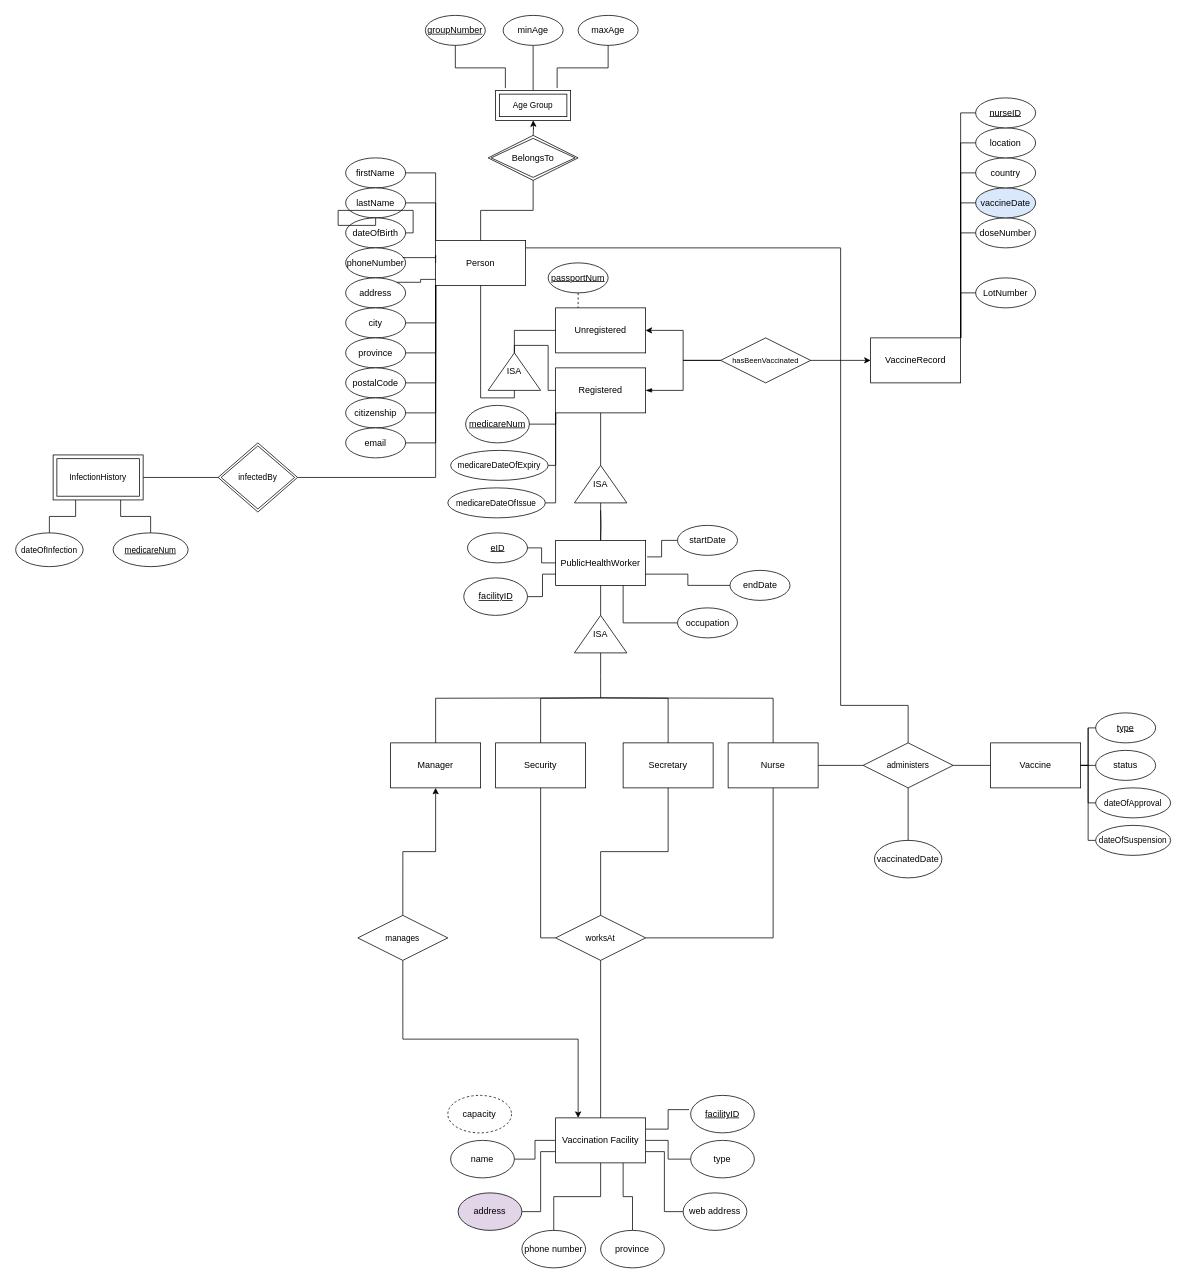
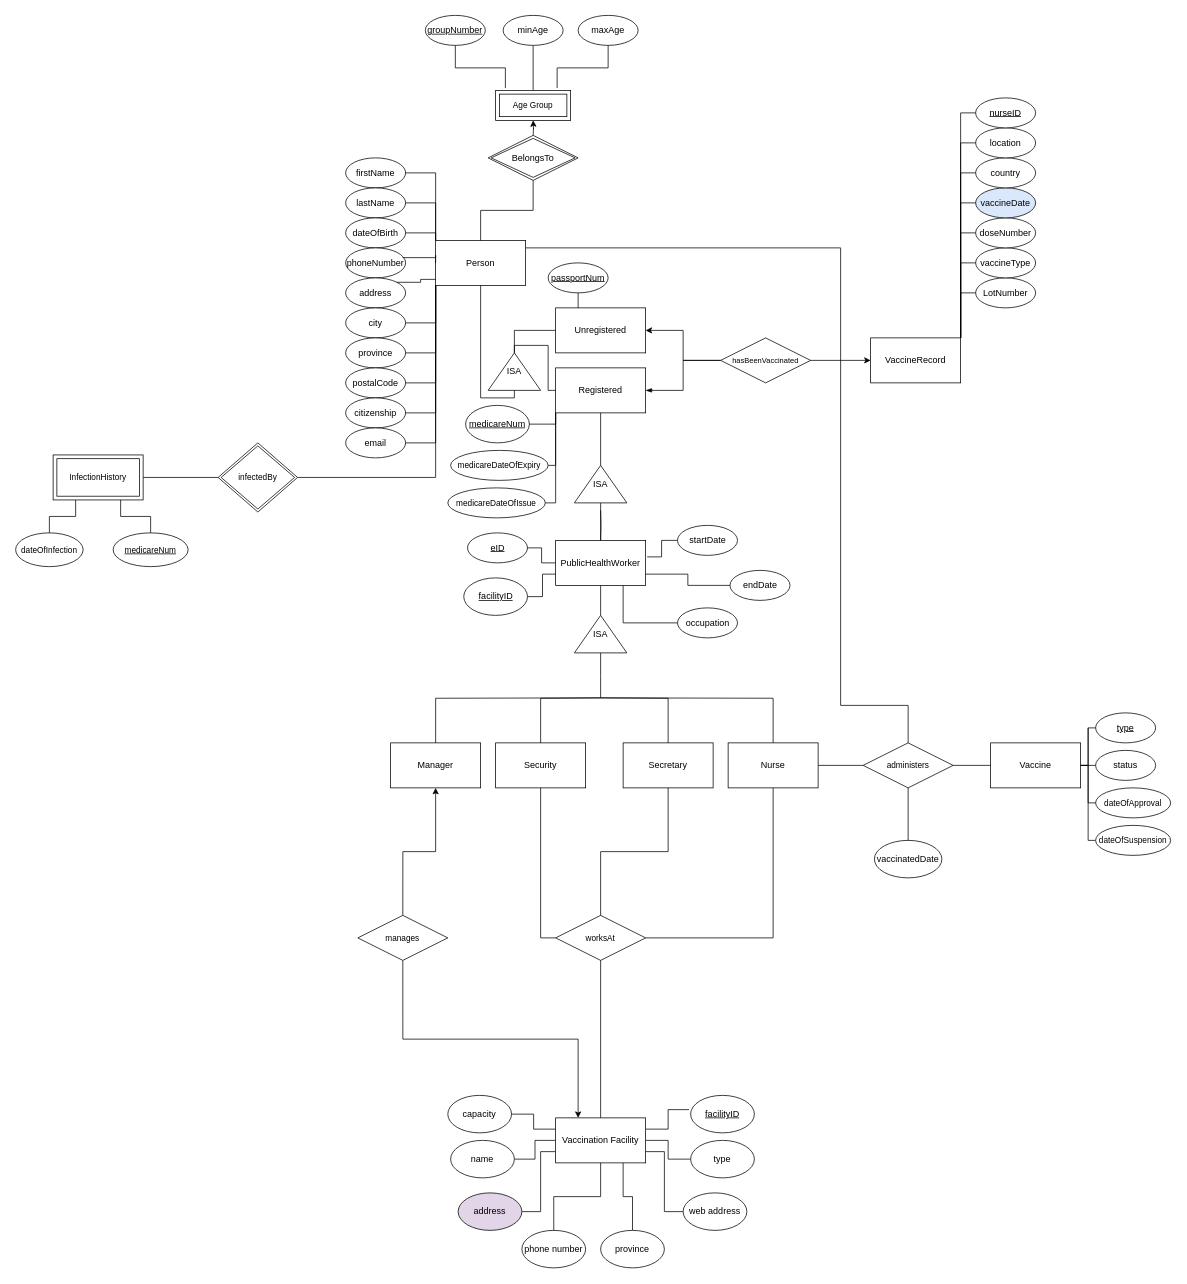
(358, 210) -> (421, 233)
none -> (968, 263)
none -> (1005, 263)
(578, 300) -> (578, 300)
(479, 1114) -> (479, 1114)
none -> (533, 1121)
